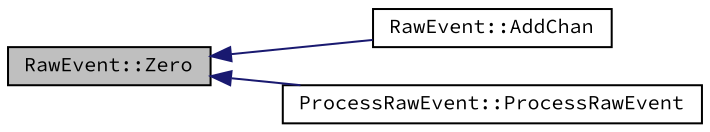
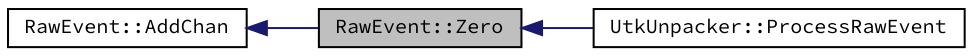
(302, 47) -> (293, 28)
(492, 104) -> (779, 28)
